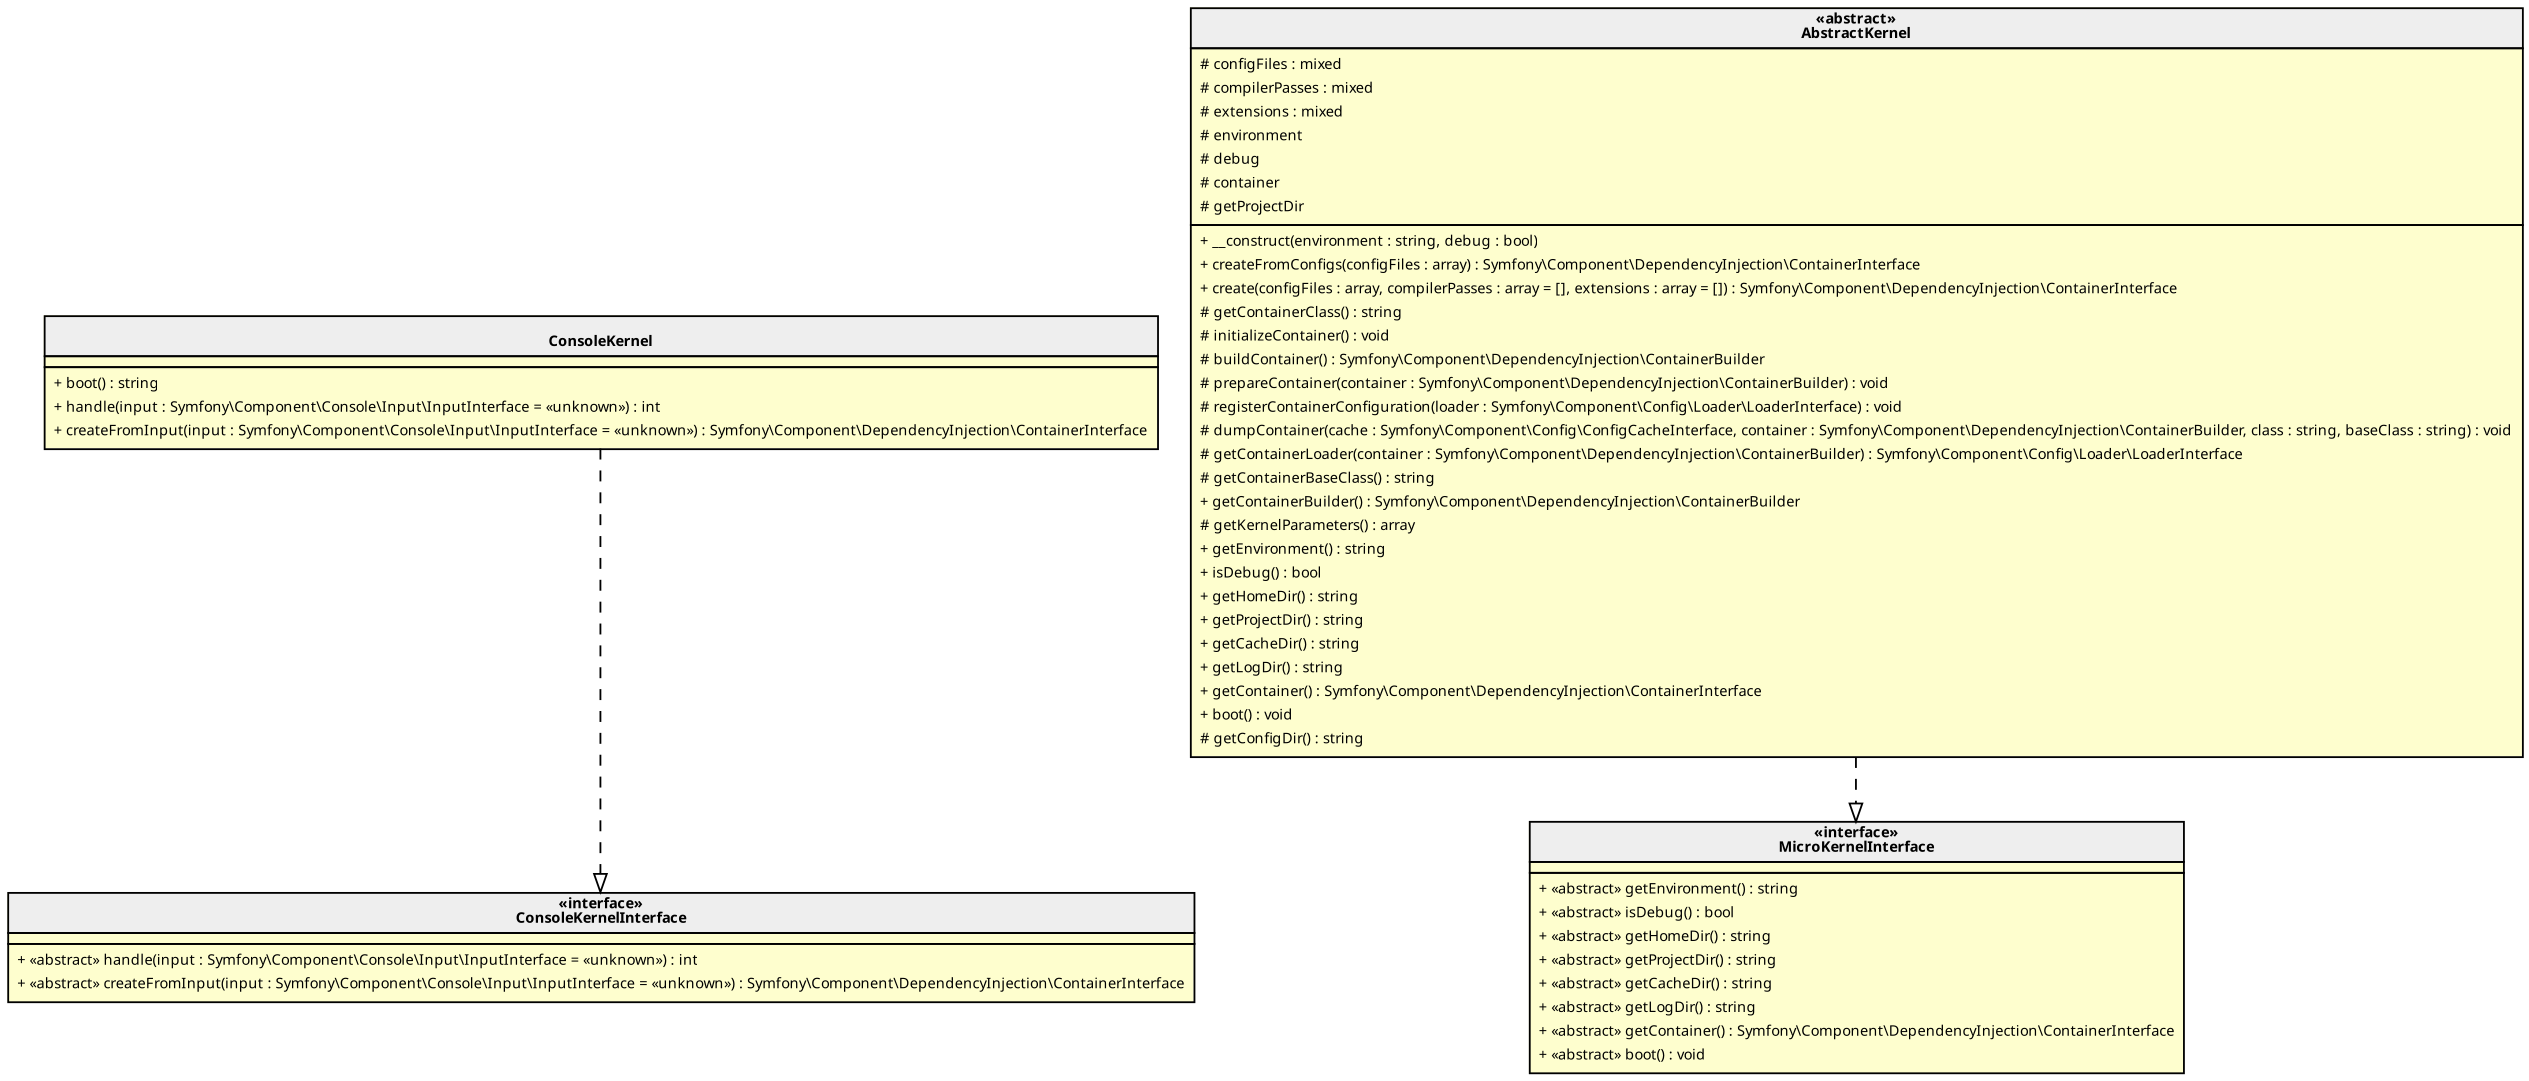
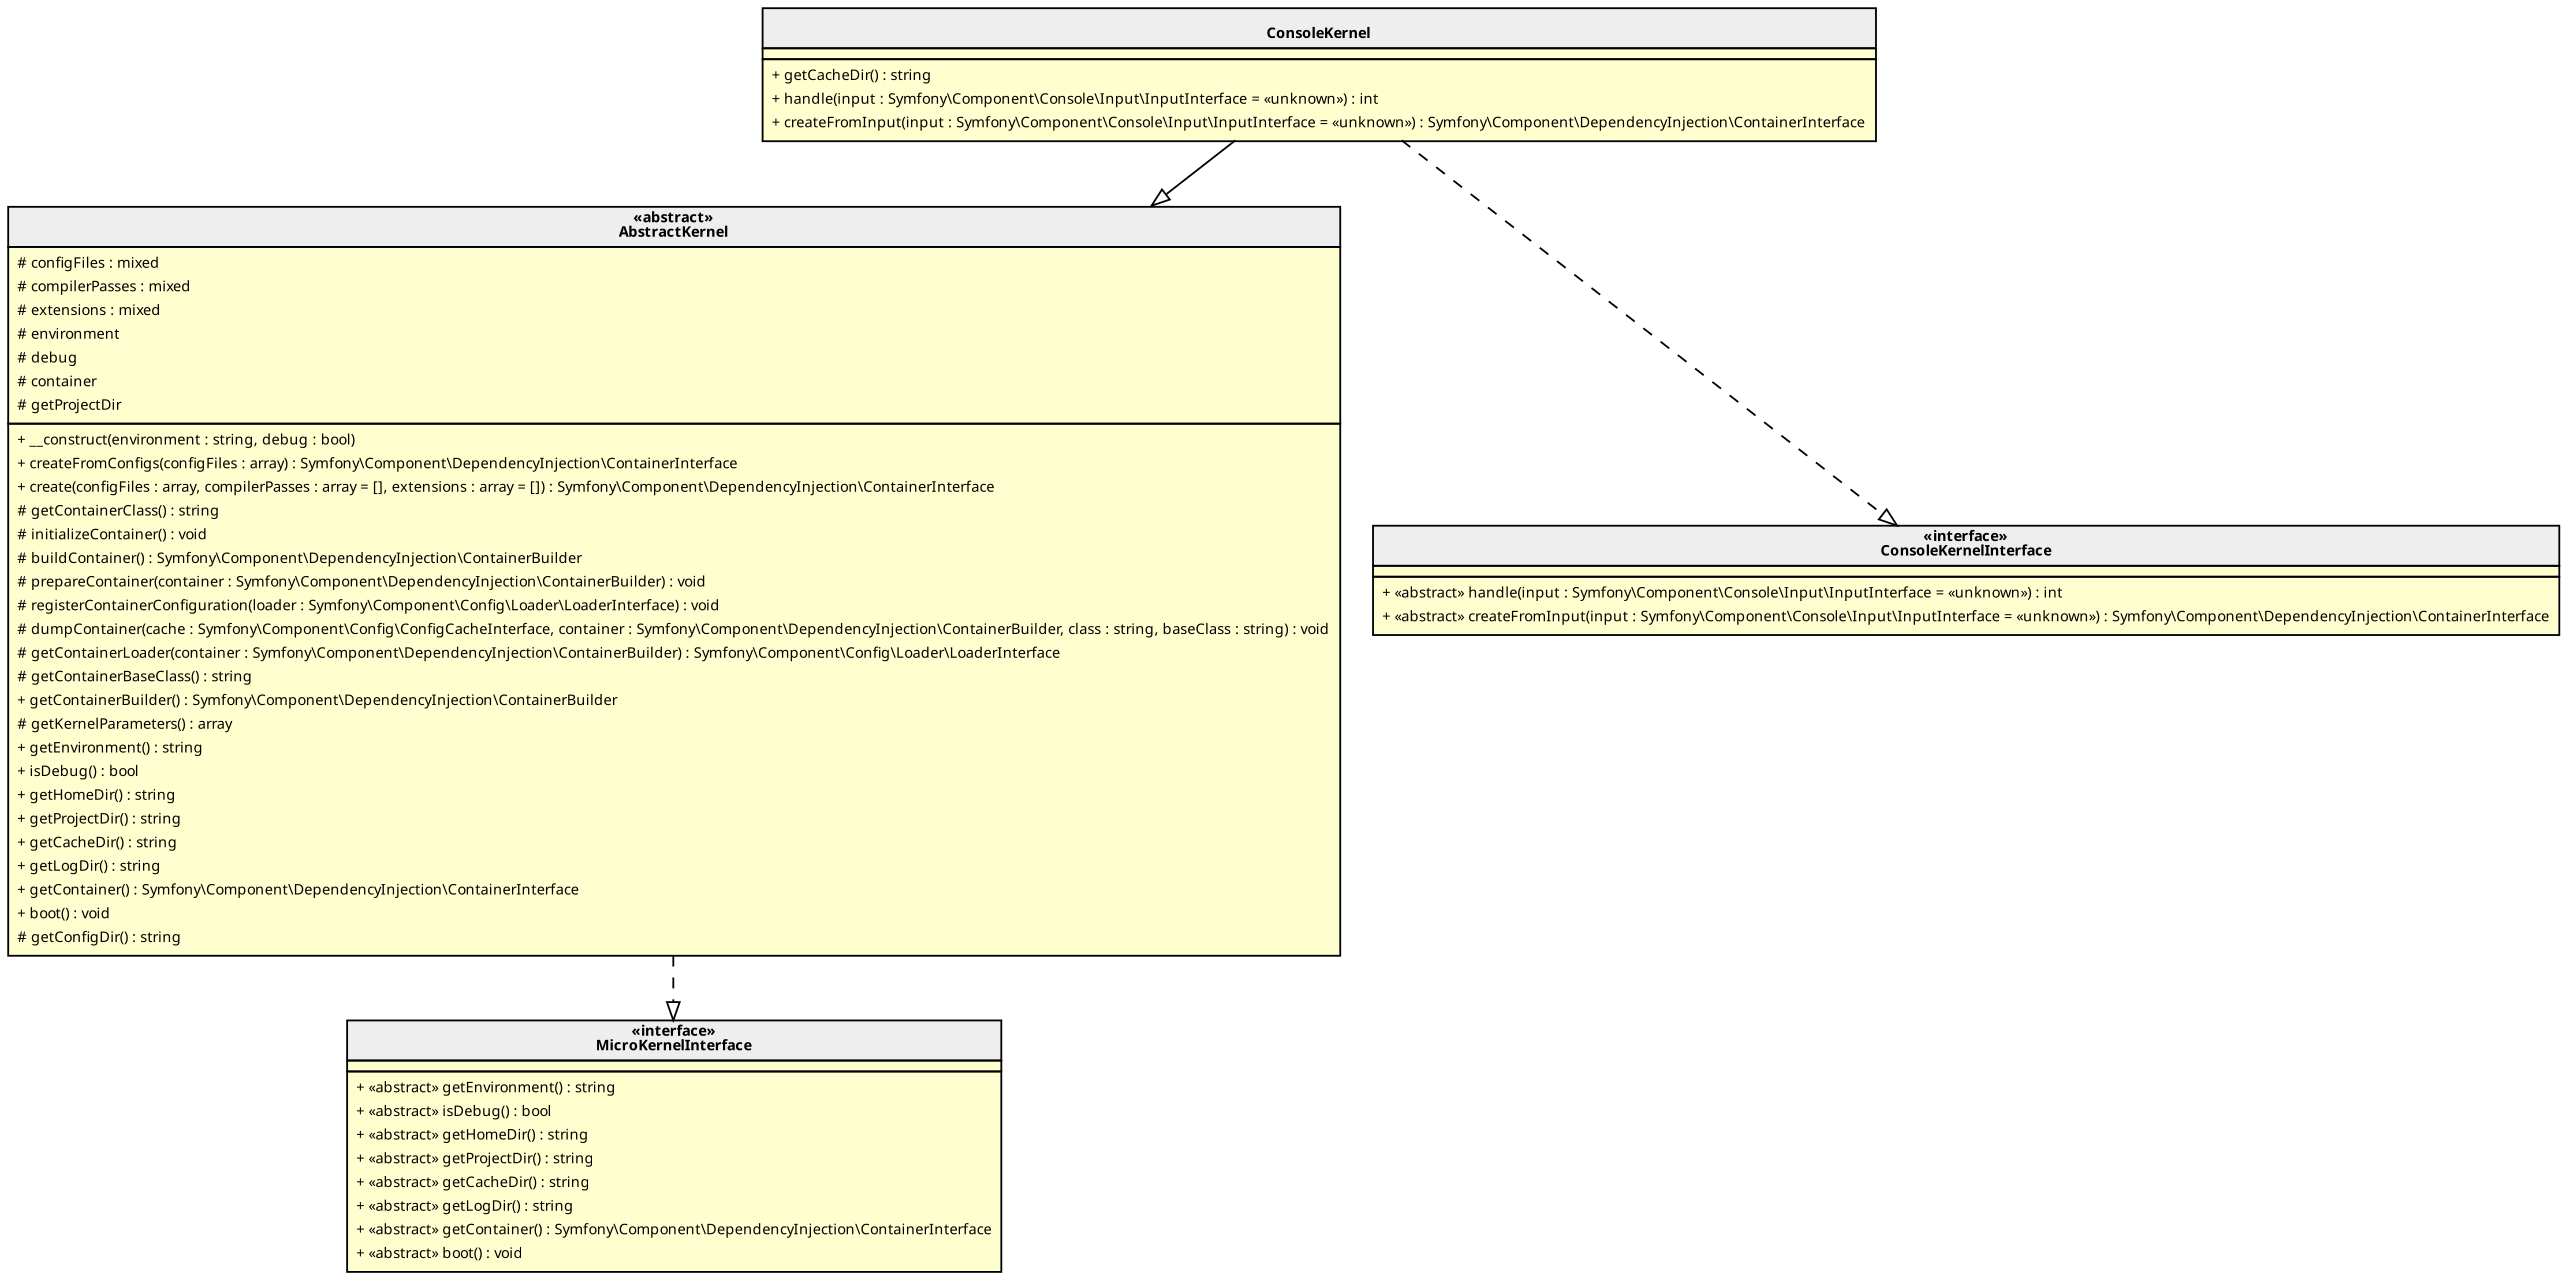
none -> (1201, 167)
(107, 384) -> (852, 76)
